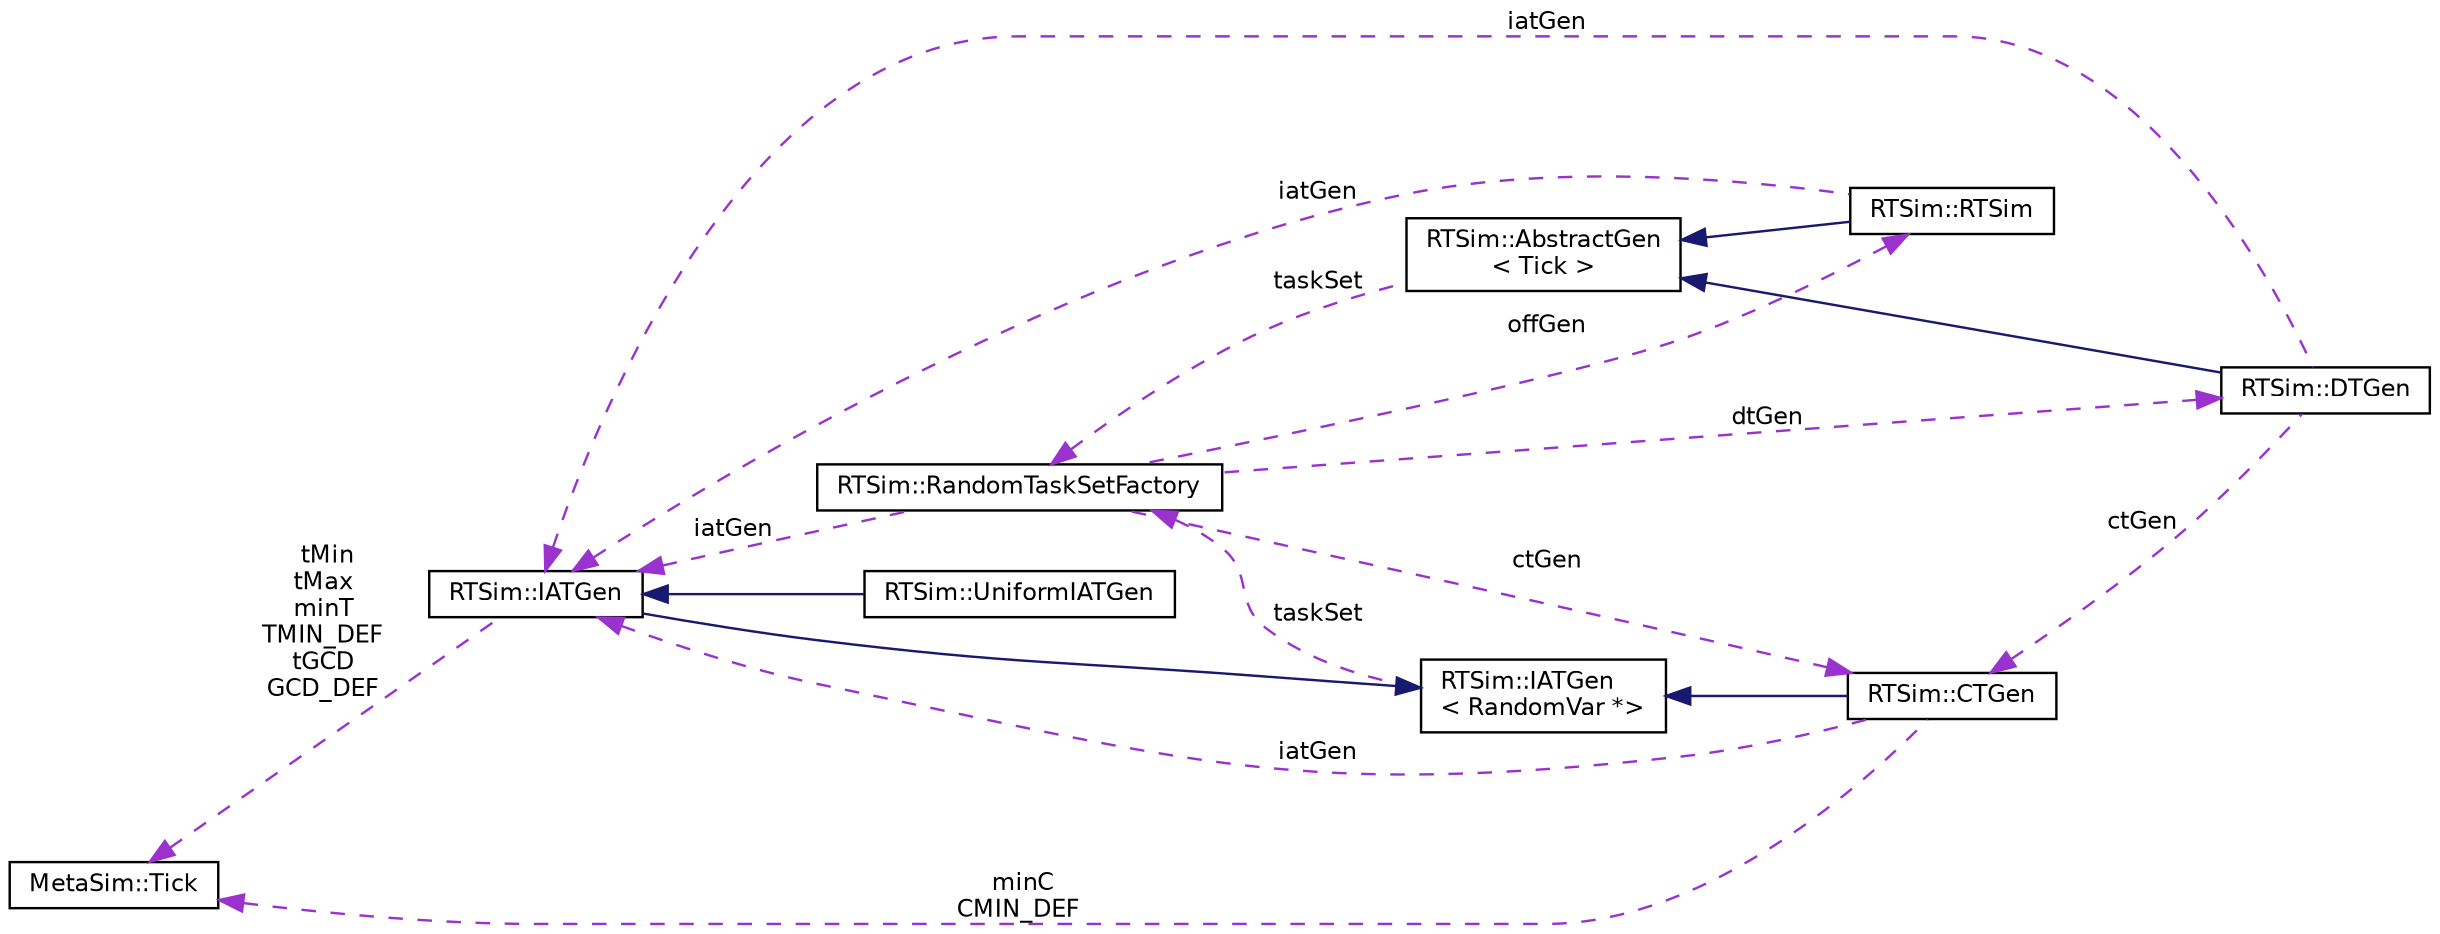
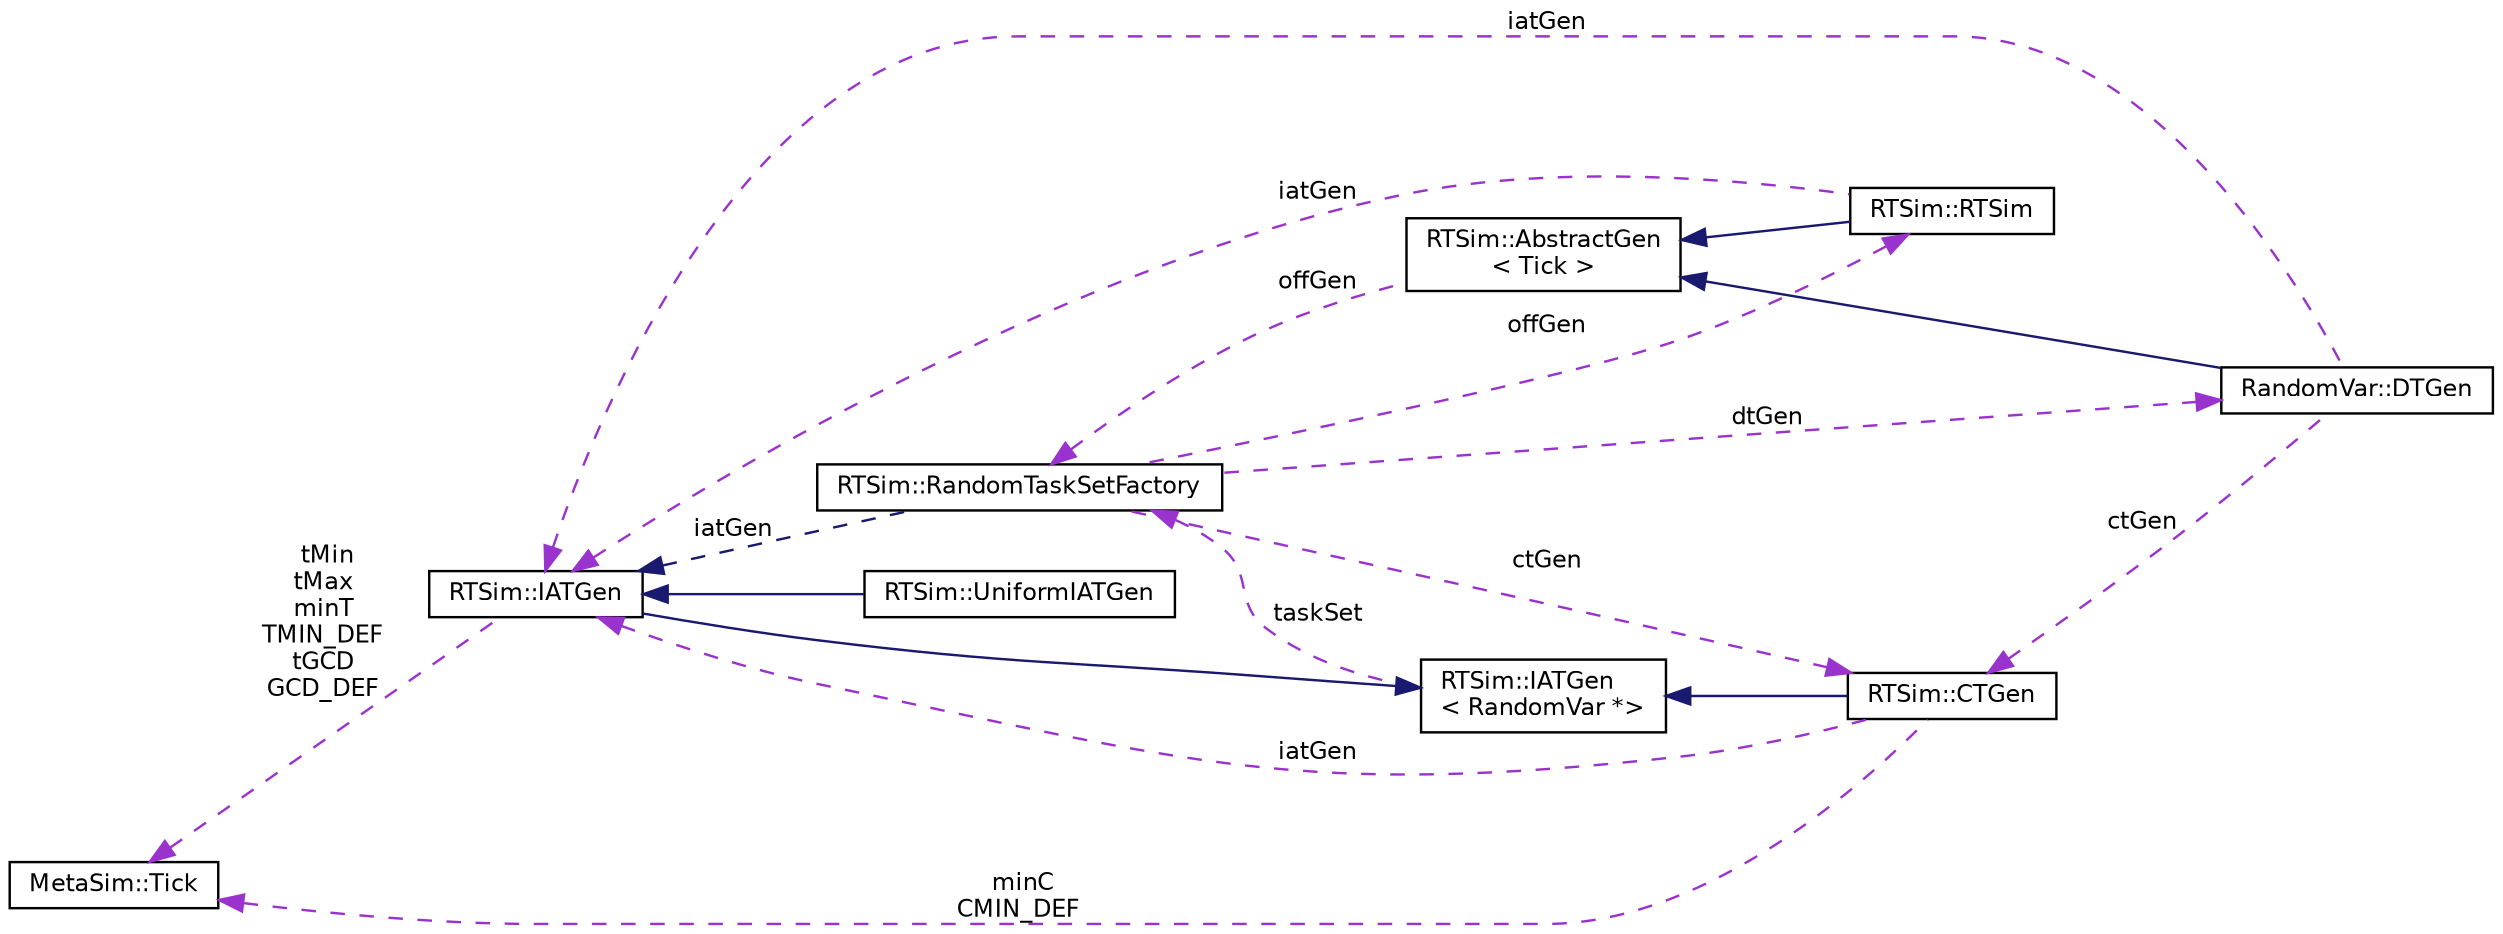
(1314, 283) -> (1314, 283)
(2326, 390) -> (2357, 390)
(787, 538) -> (787, 538)
